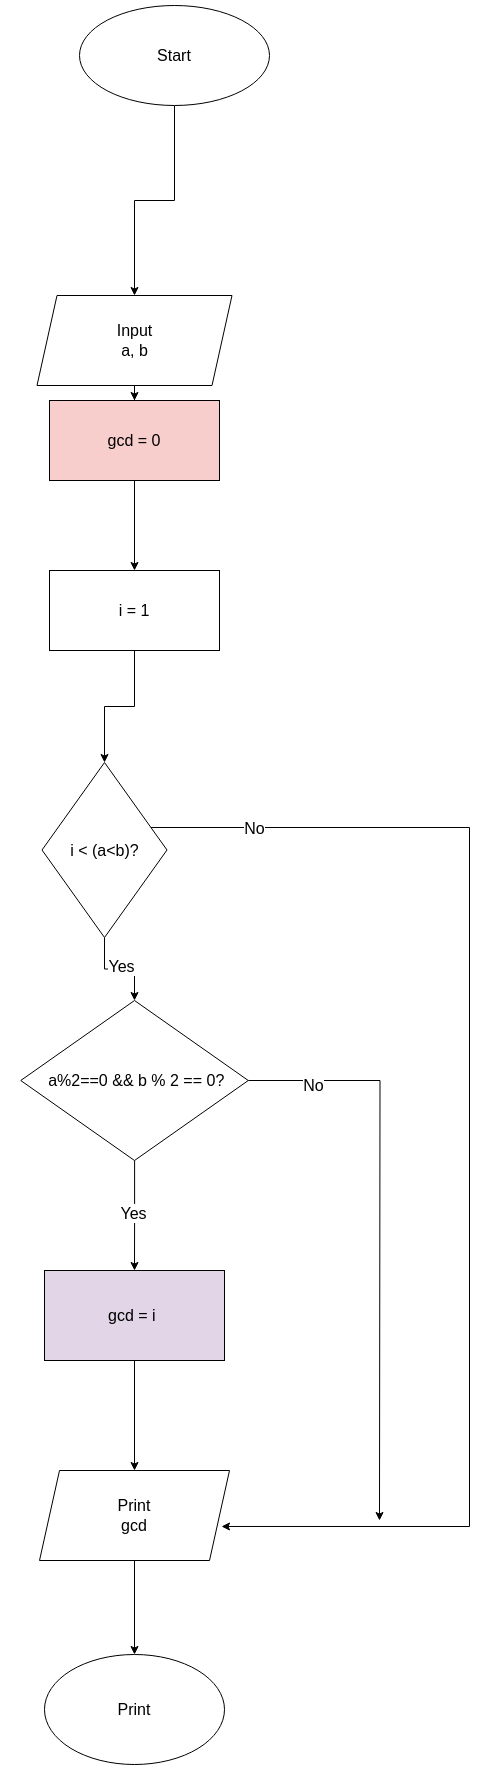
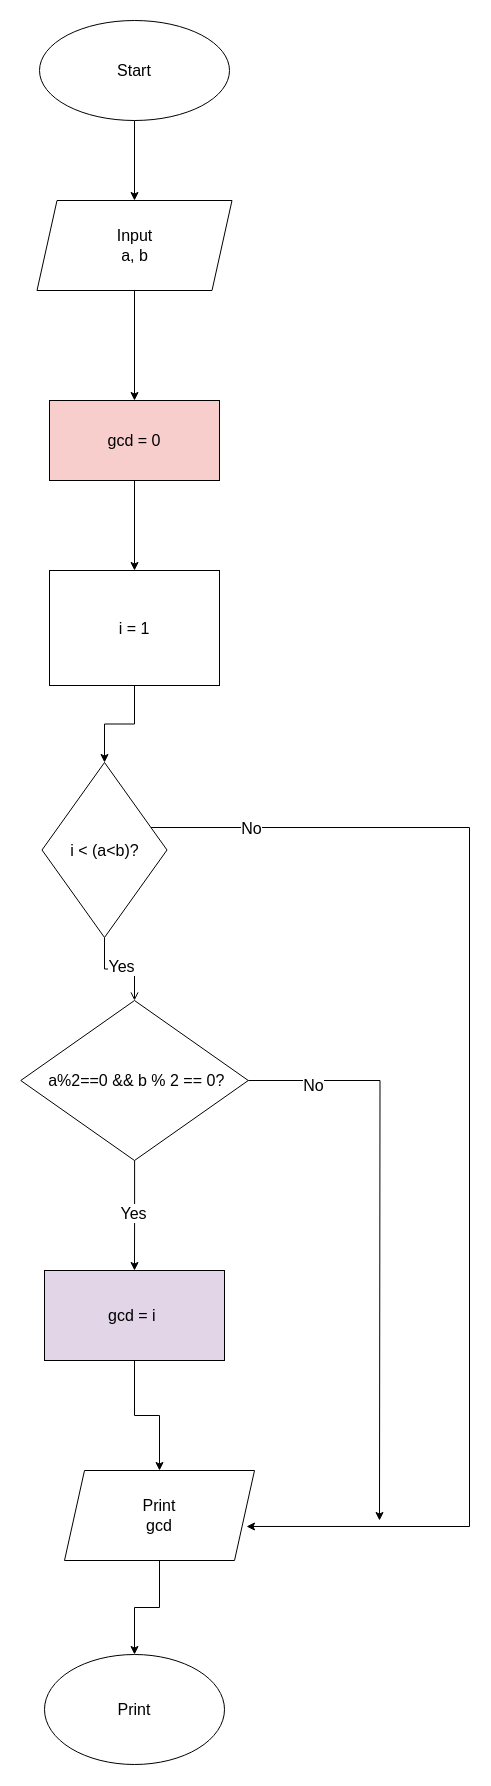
(175, 56) -> (135, 71)
(135, 341) -> (135, 246)
(135, 611) -> (135, 628)
(135, 992) -> (135, 994)
(135, 1516) -> (160, 1516)
